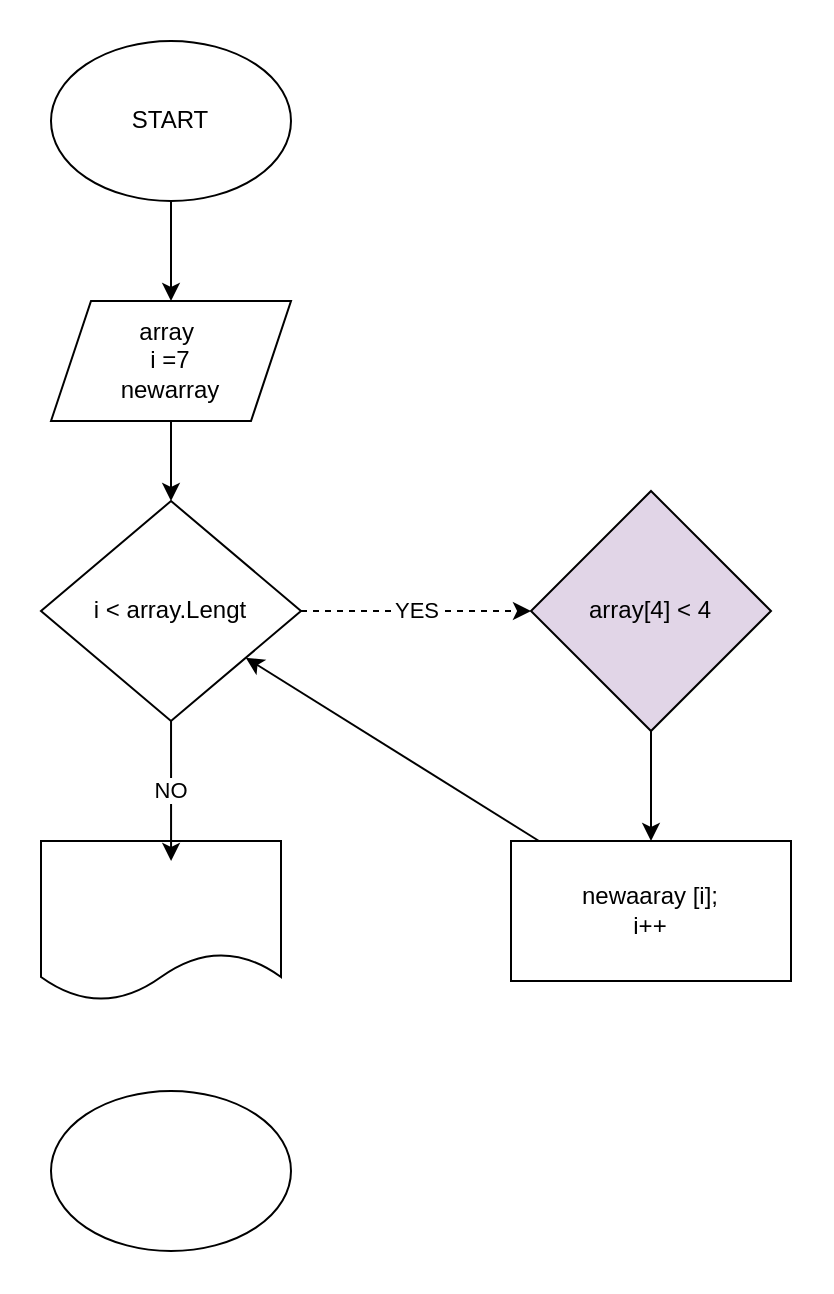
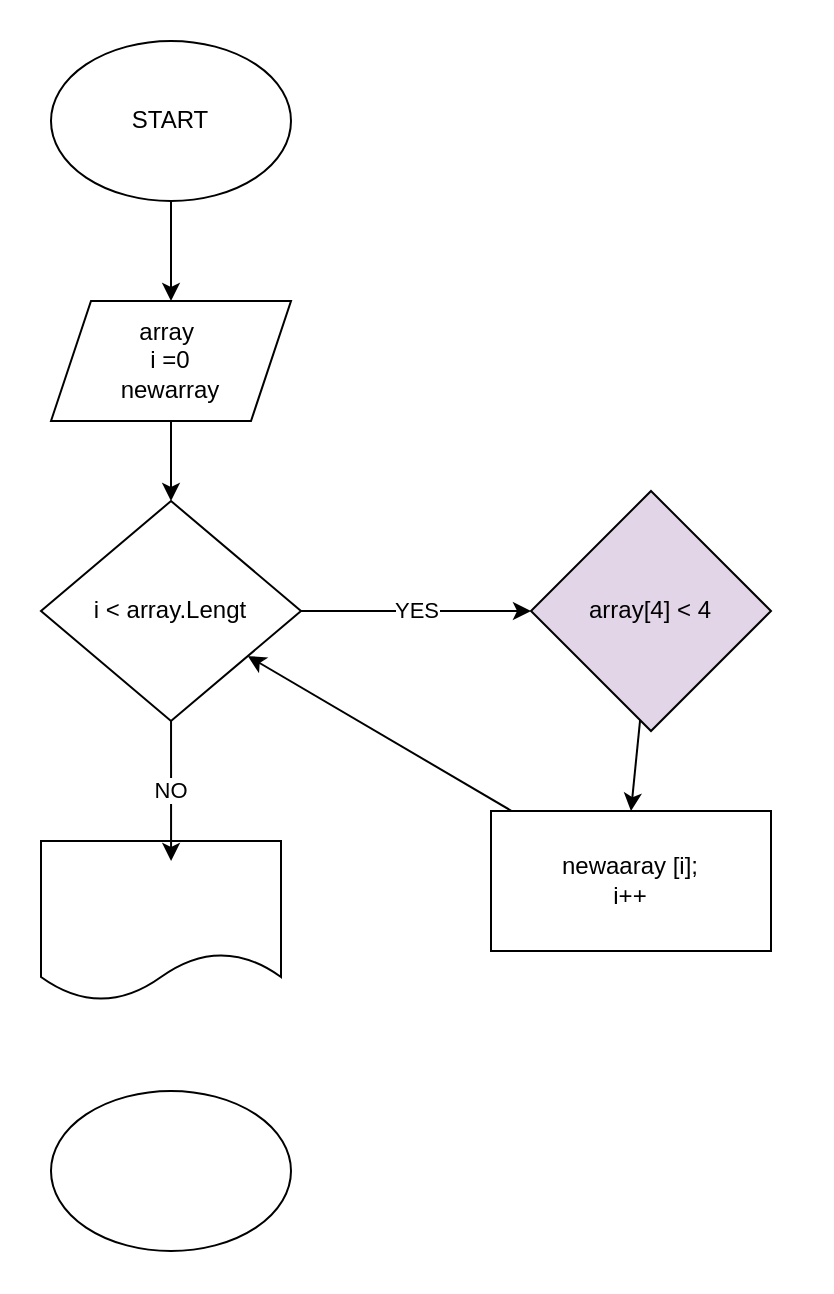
(171, 361) -> (171, 361)
(350, 611) -> (350, 611)
(651, 911) -> (631, 881)
